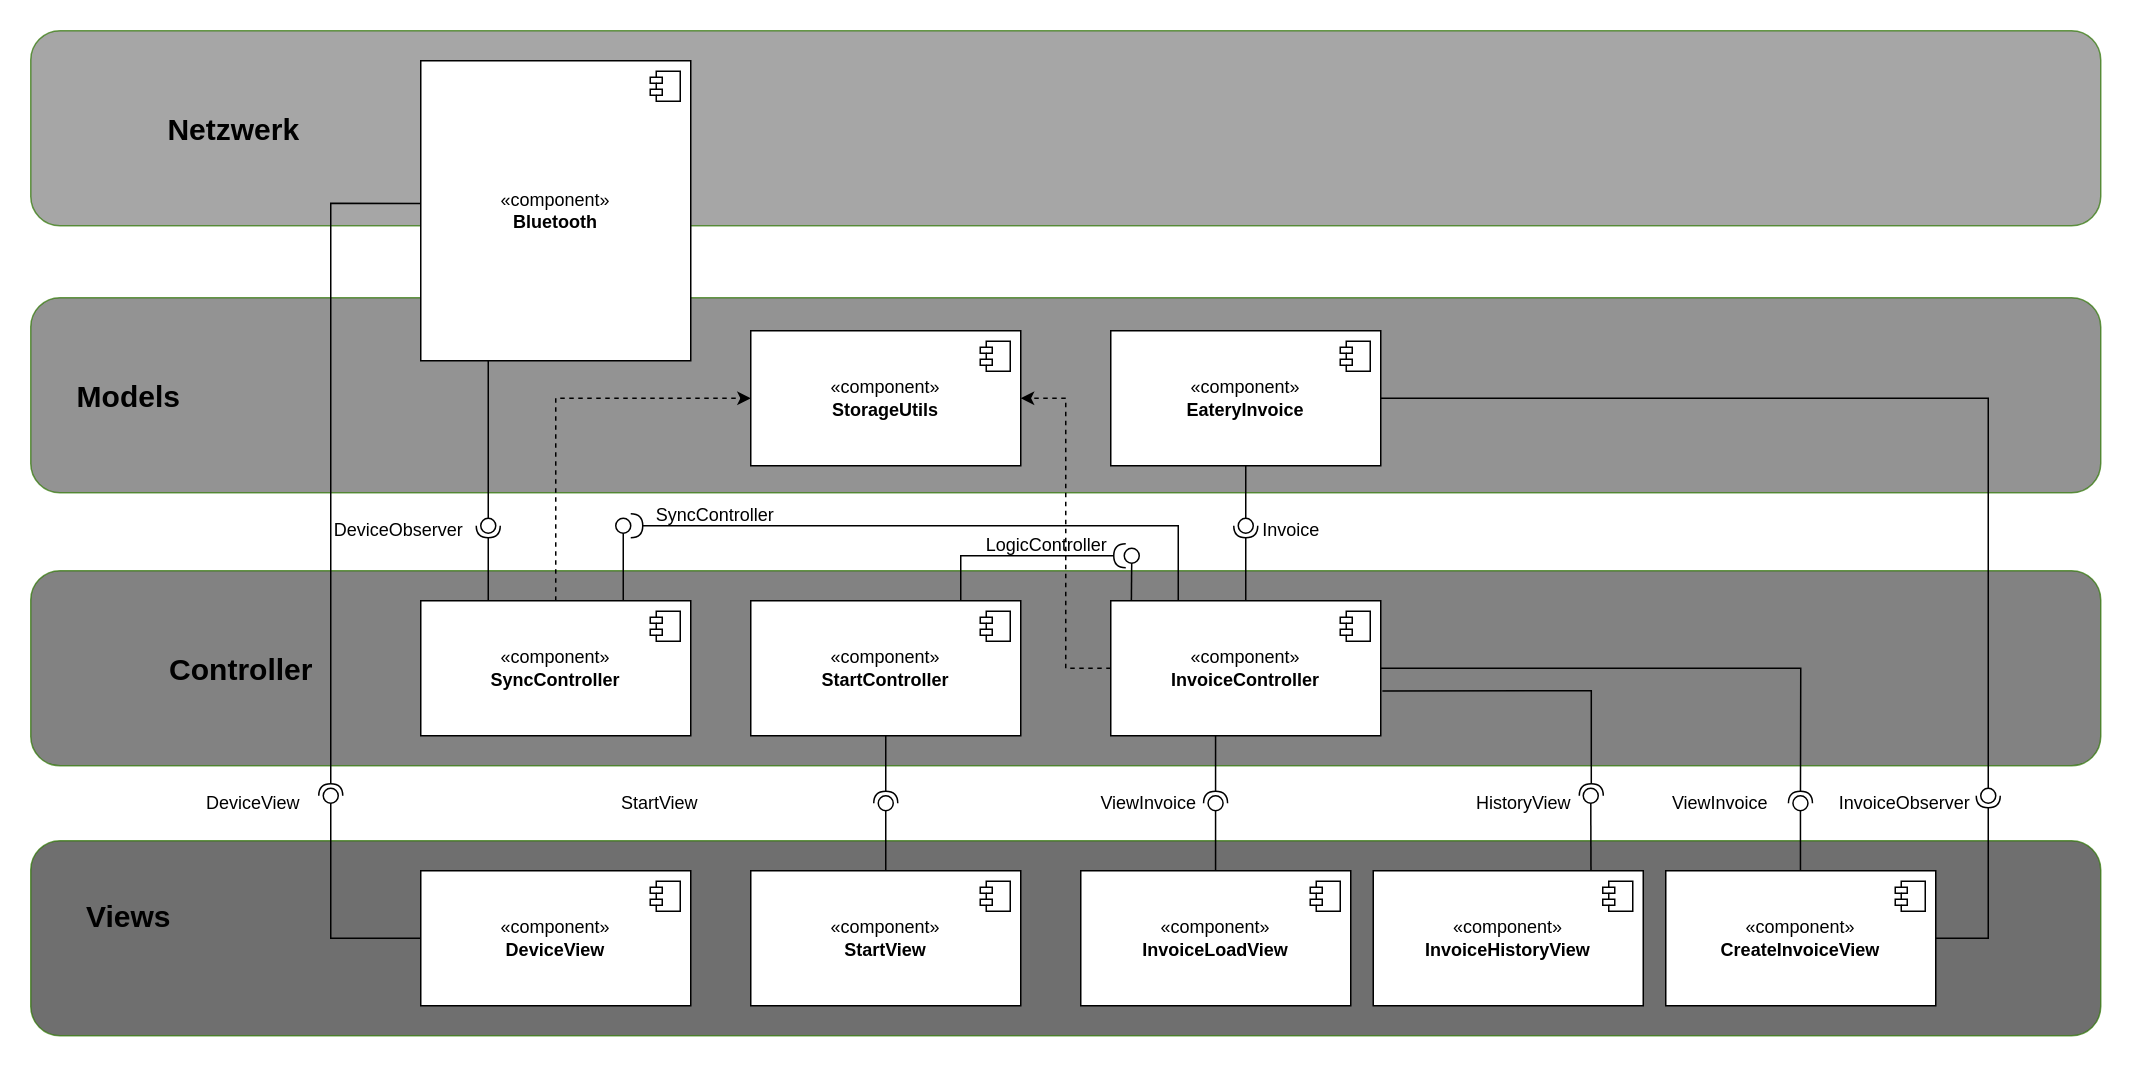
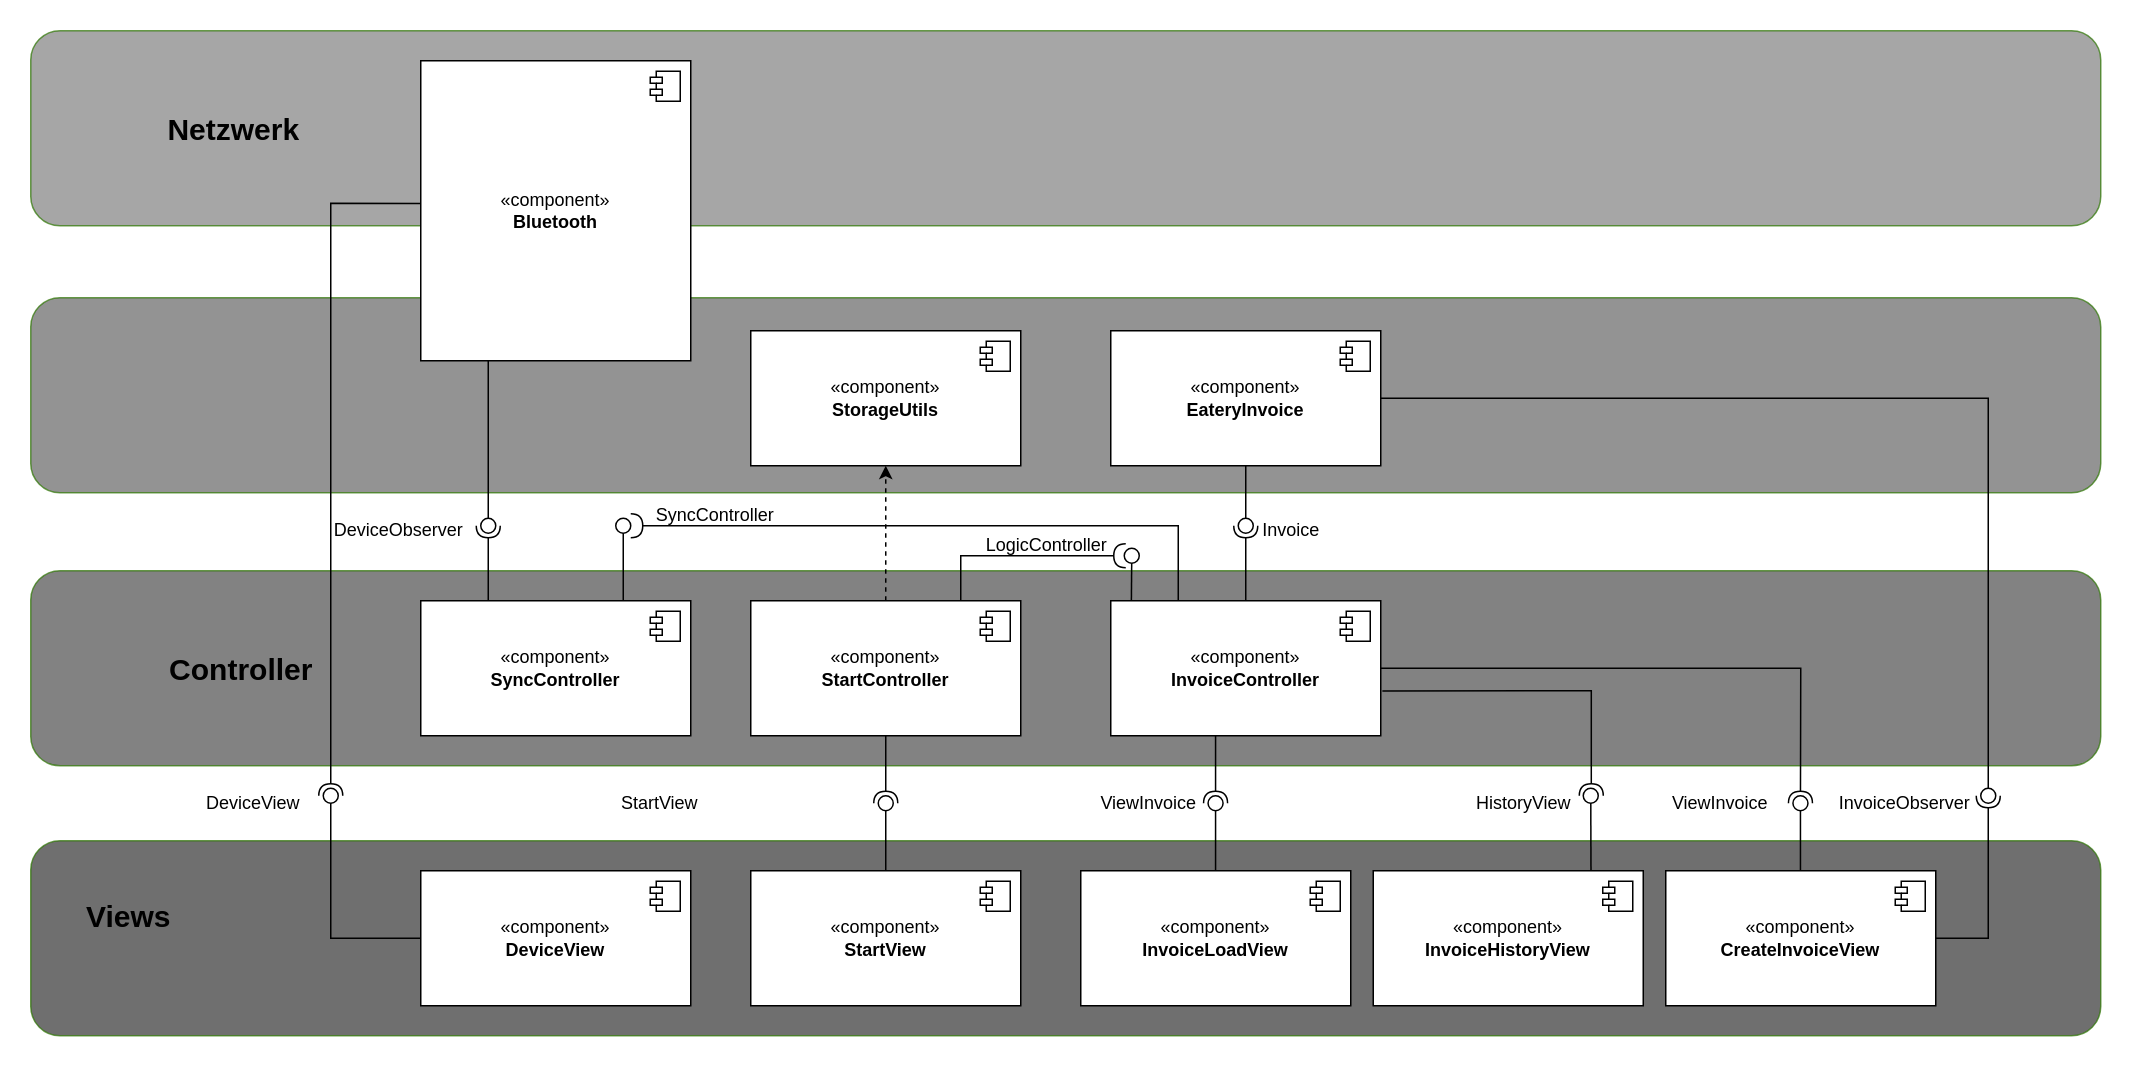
(128, 395) -> none
(556, 407) -> none
(1066, 538) -> none
none -> (886, 539)
